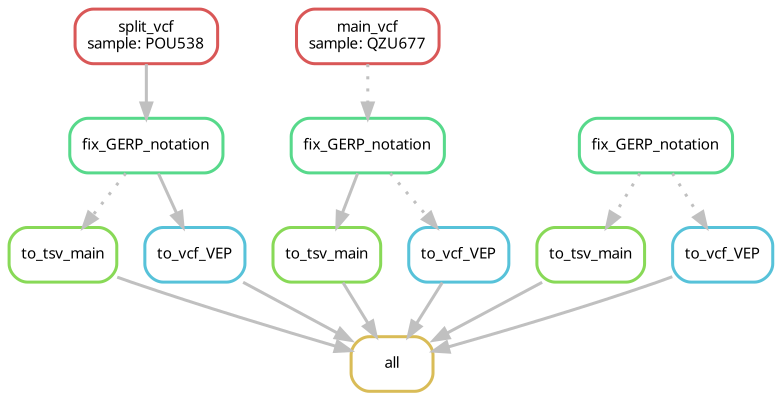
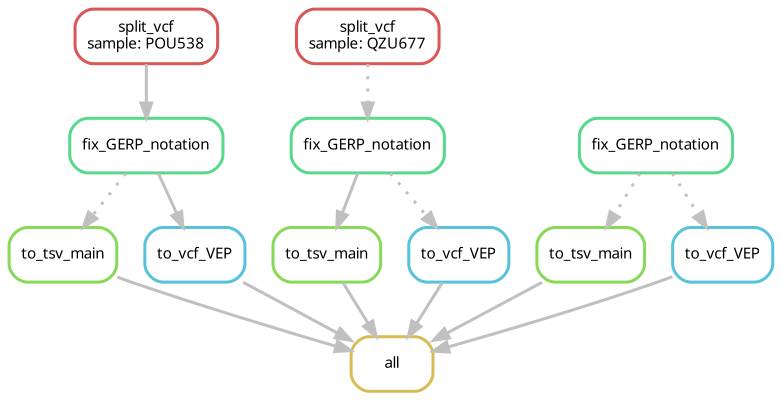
(368, 36) -> (368, 36)
